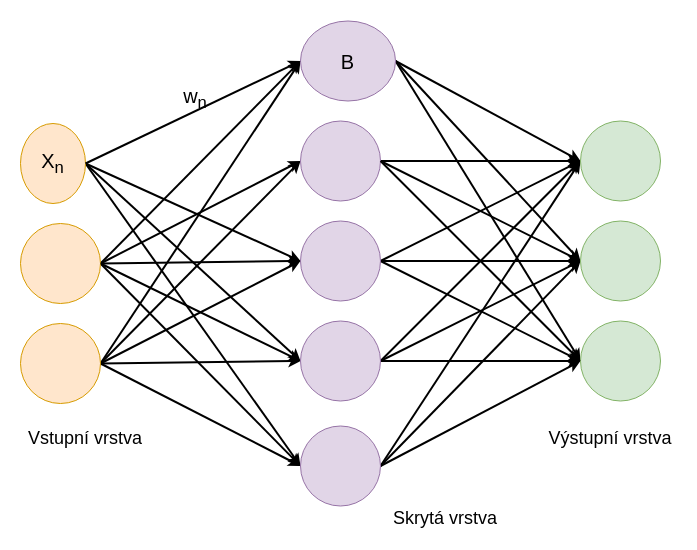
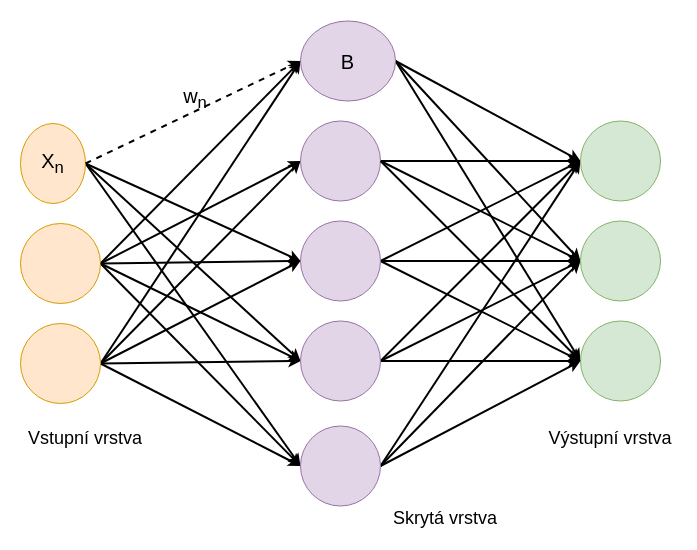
(190, 114) -> (190, 114)
